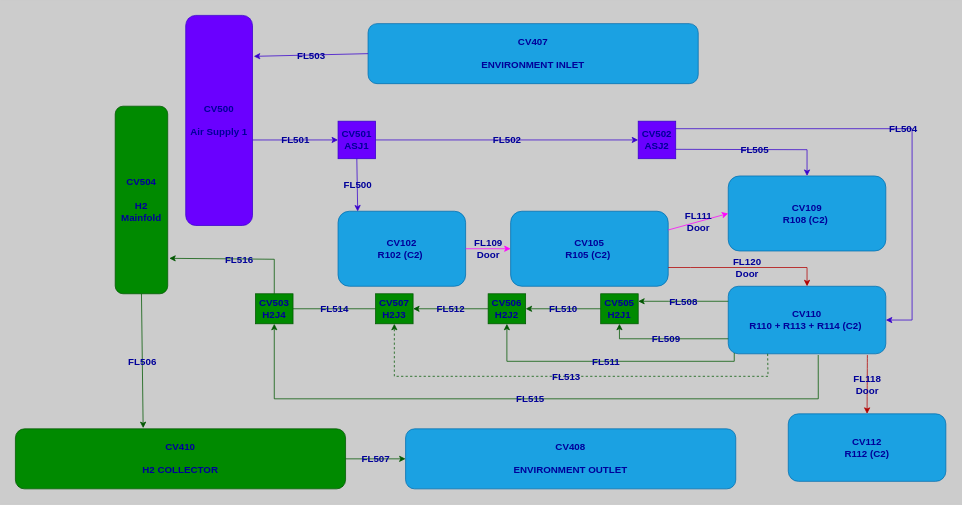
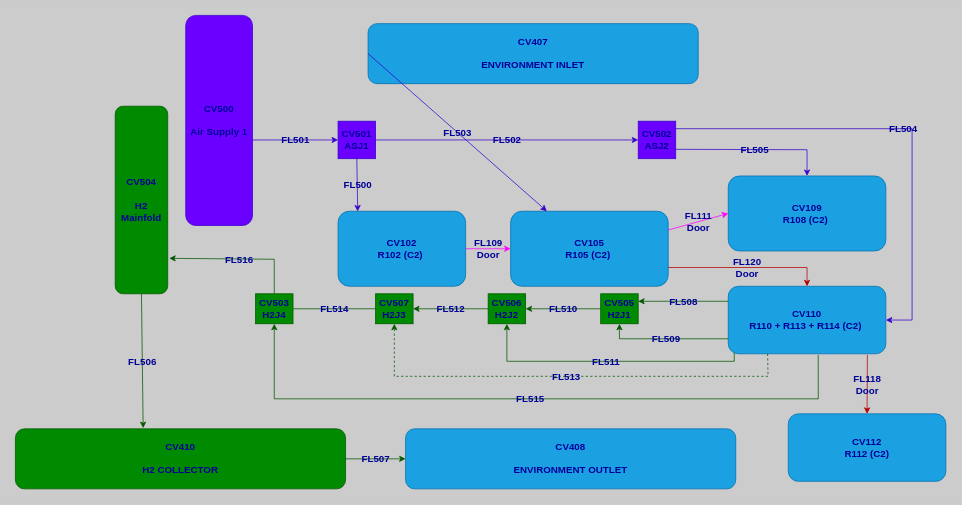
(311, 55) -> (455, 130)
